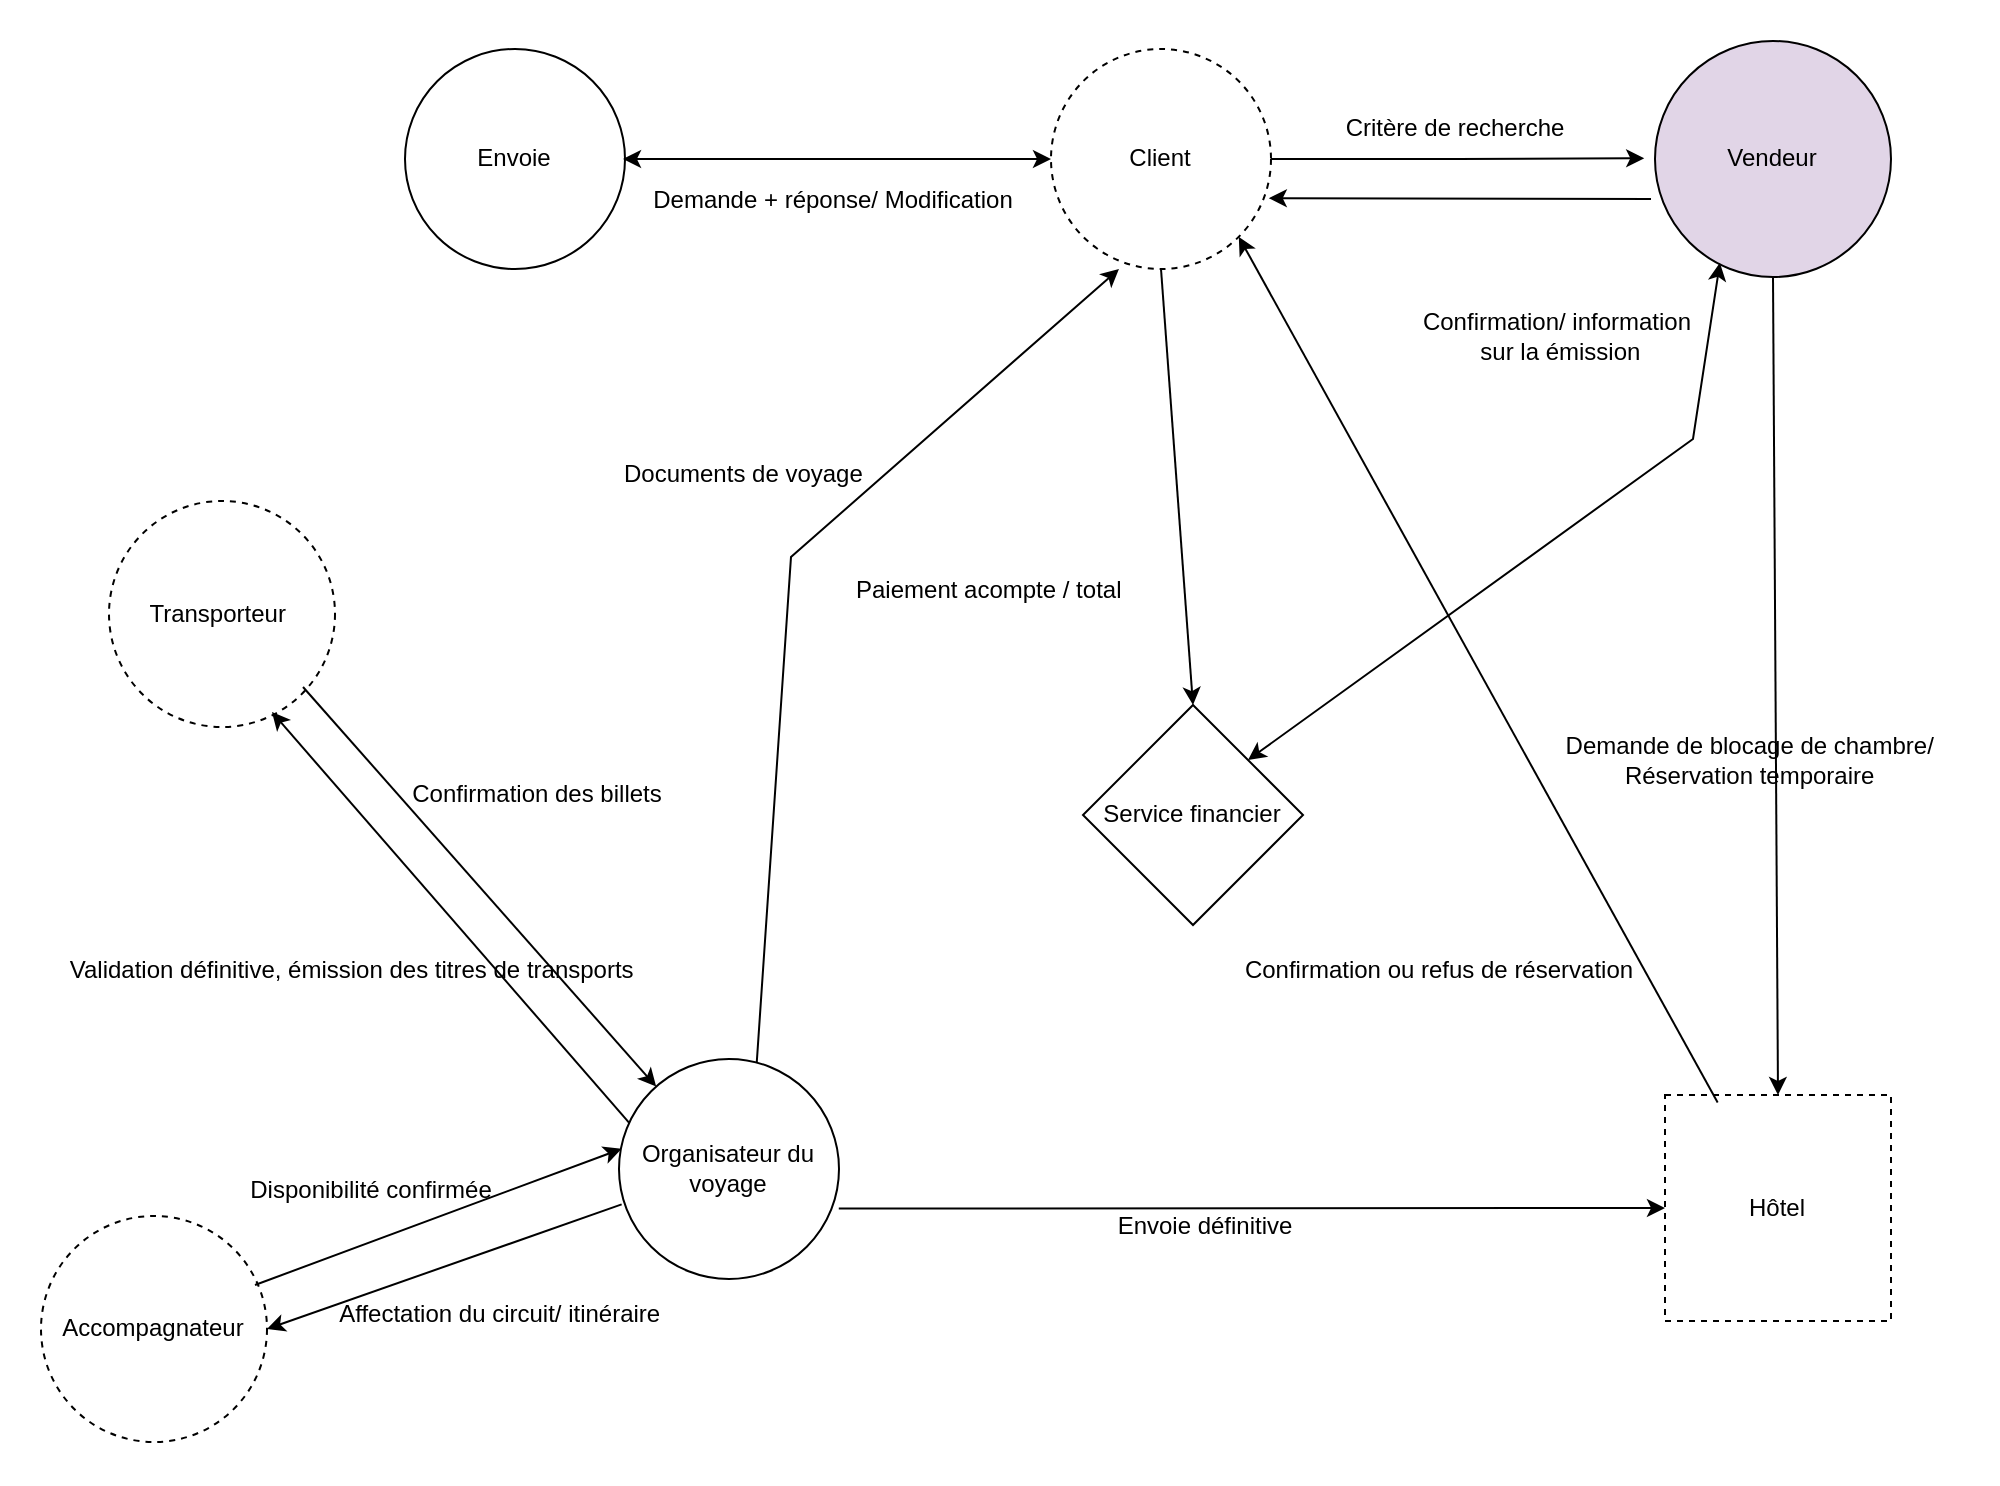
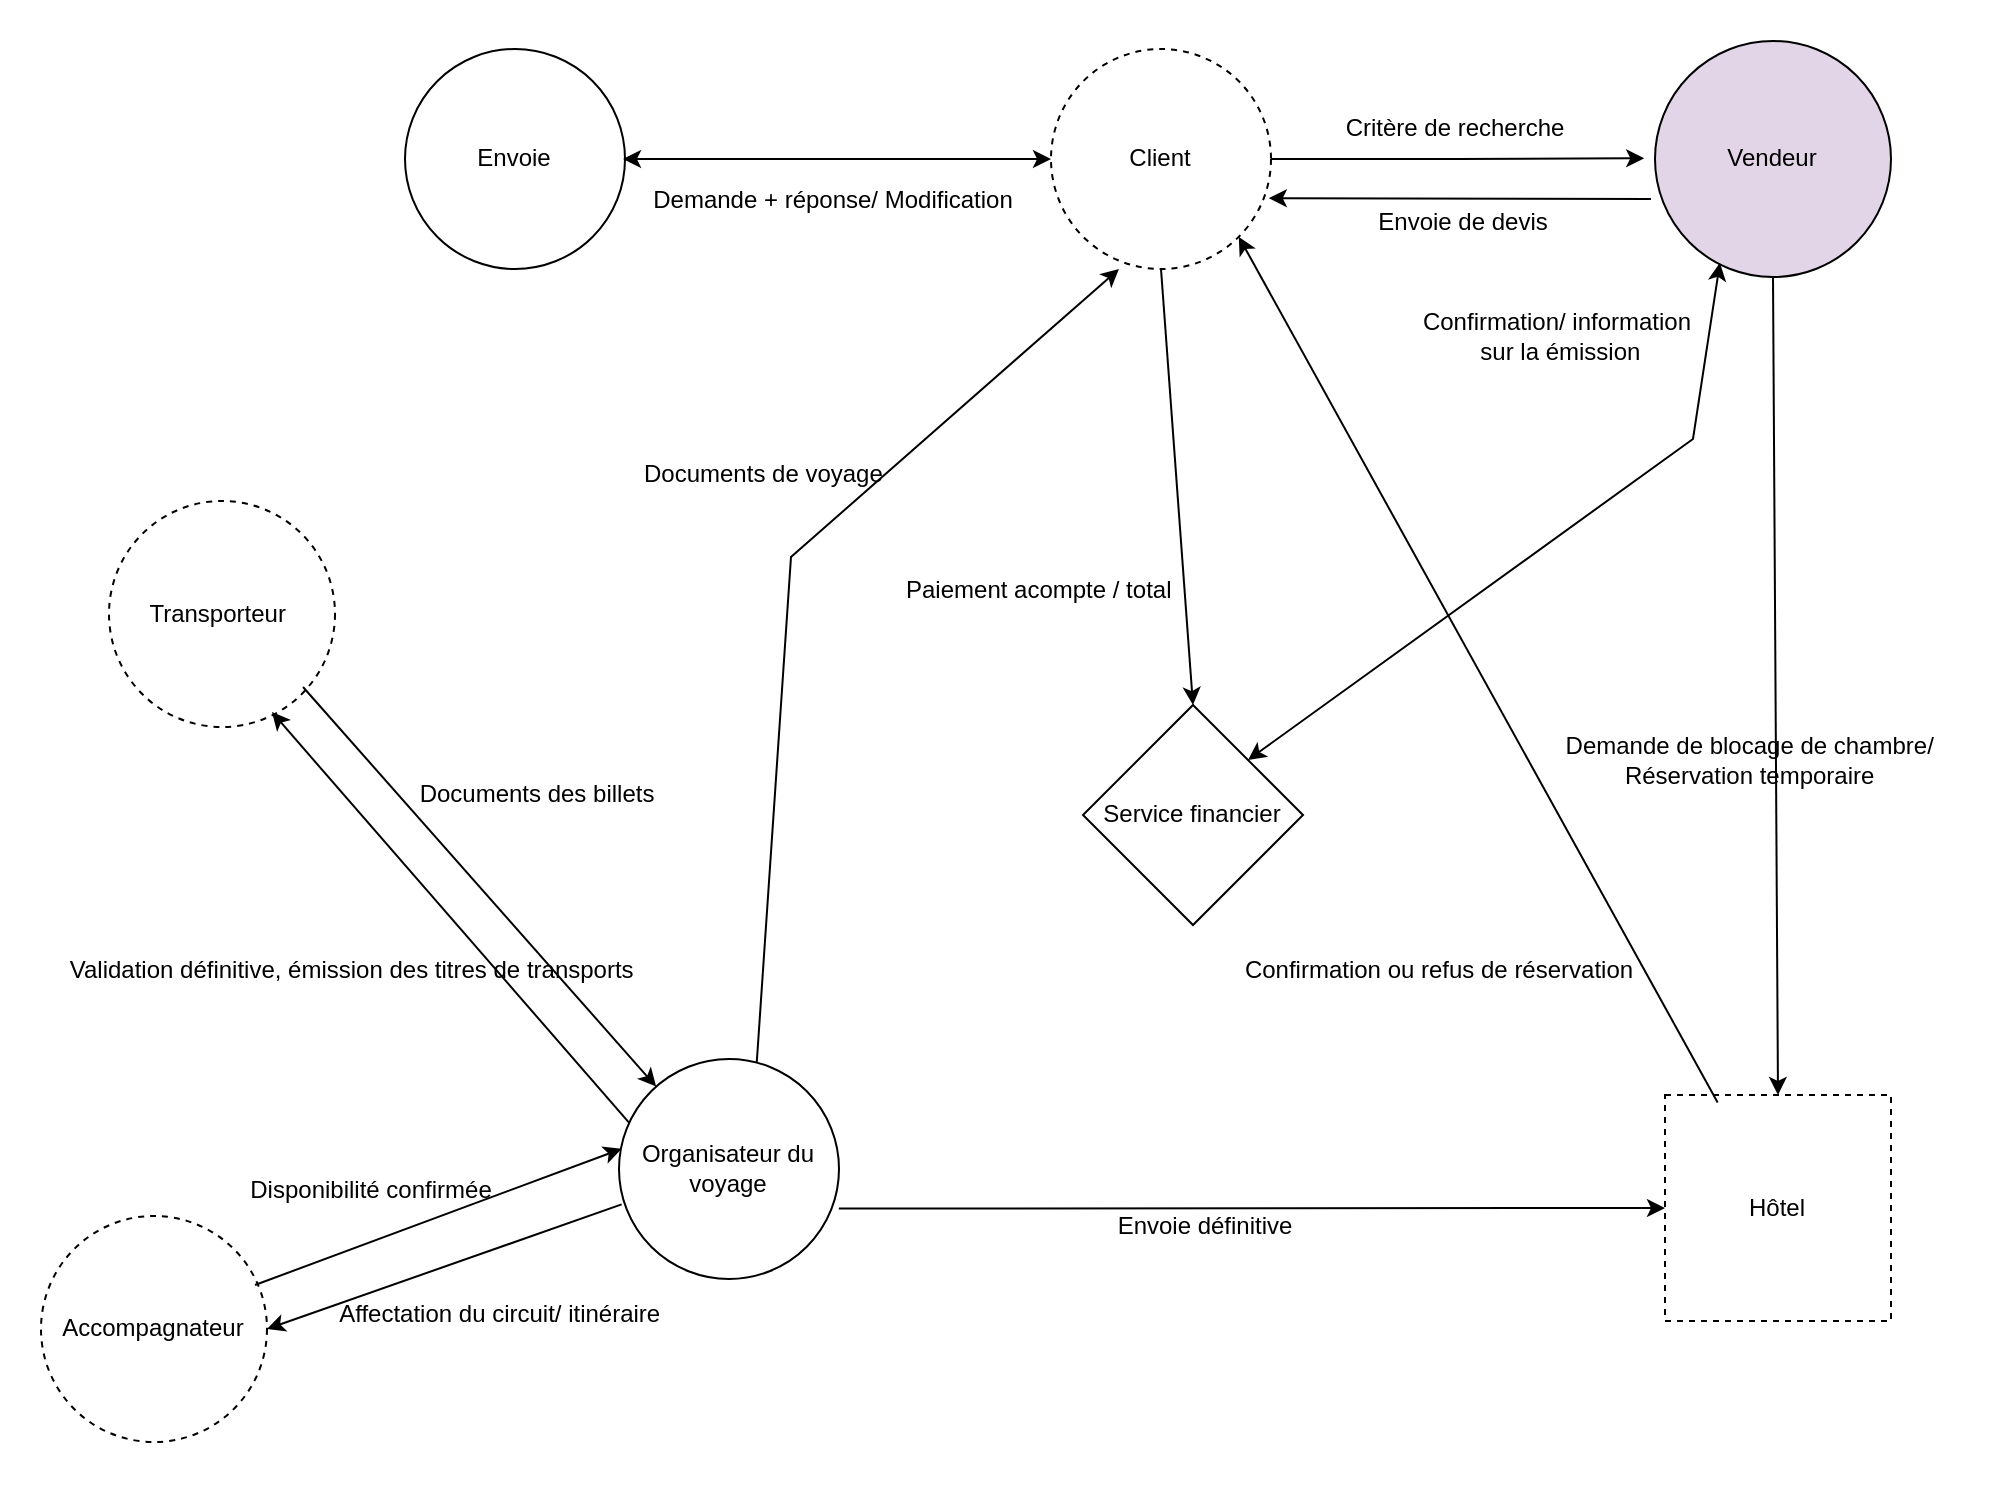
none -> (1462, 223)
(771, 467) -> (791, 467)
(1014, 599) -> (1064, 599)
(538, 795) -> (538, 795)
